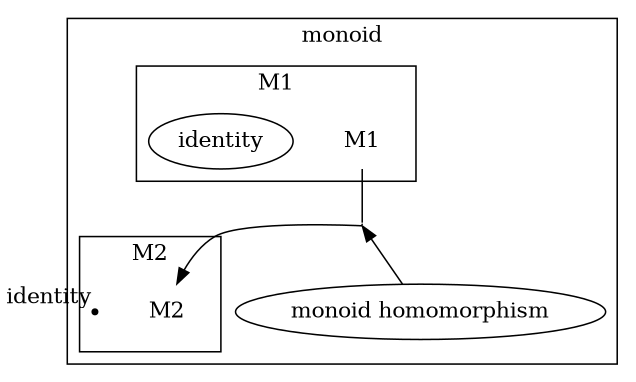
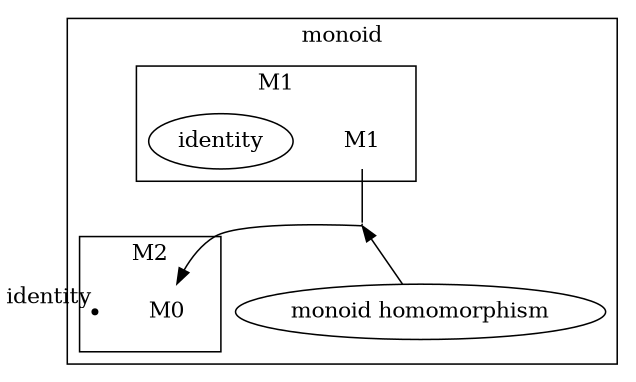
(167, 312) -> (167, 312)
